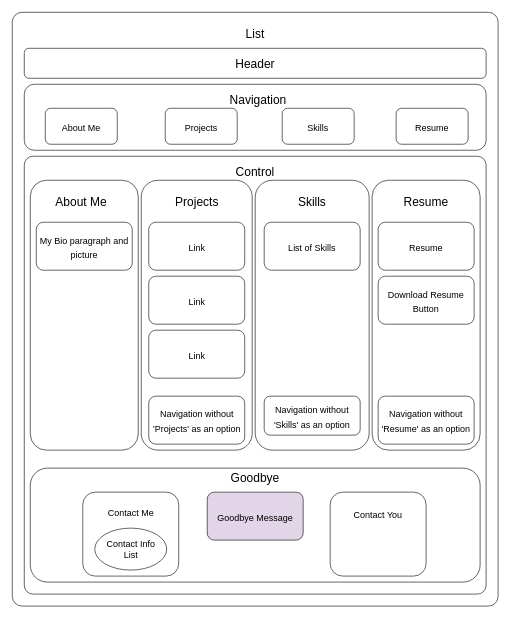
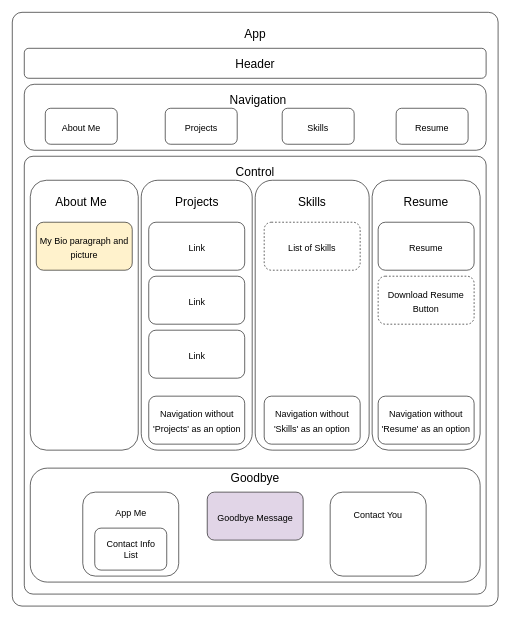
(255, 33) -> (255, 33)
(84, 246) -> (84, 246)
(312, 246) -> (312, 246)
(426, 300) -> (426, 300)
(312, 416) -> (312, 420)
(131, 513) -> (131, 513)
(131, 549) -> (131, 549)
